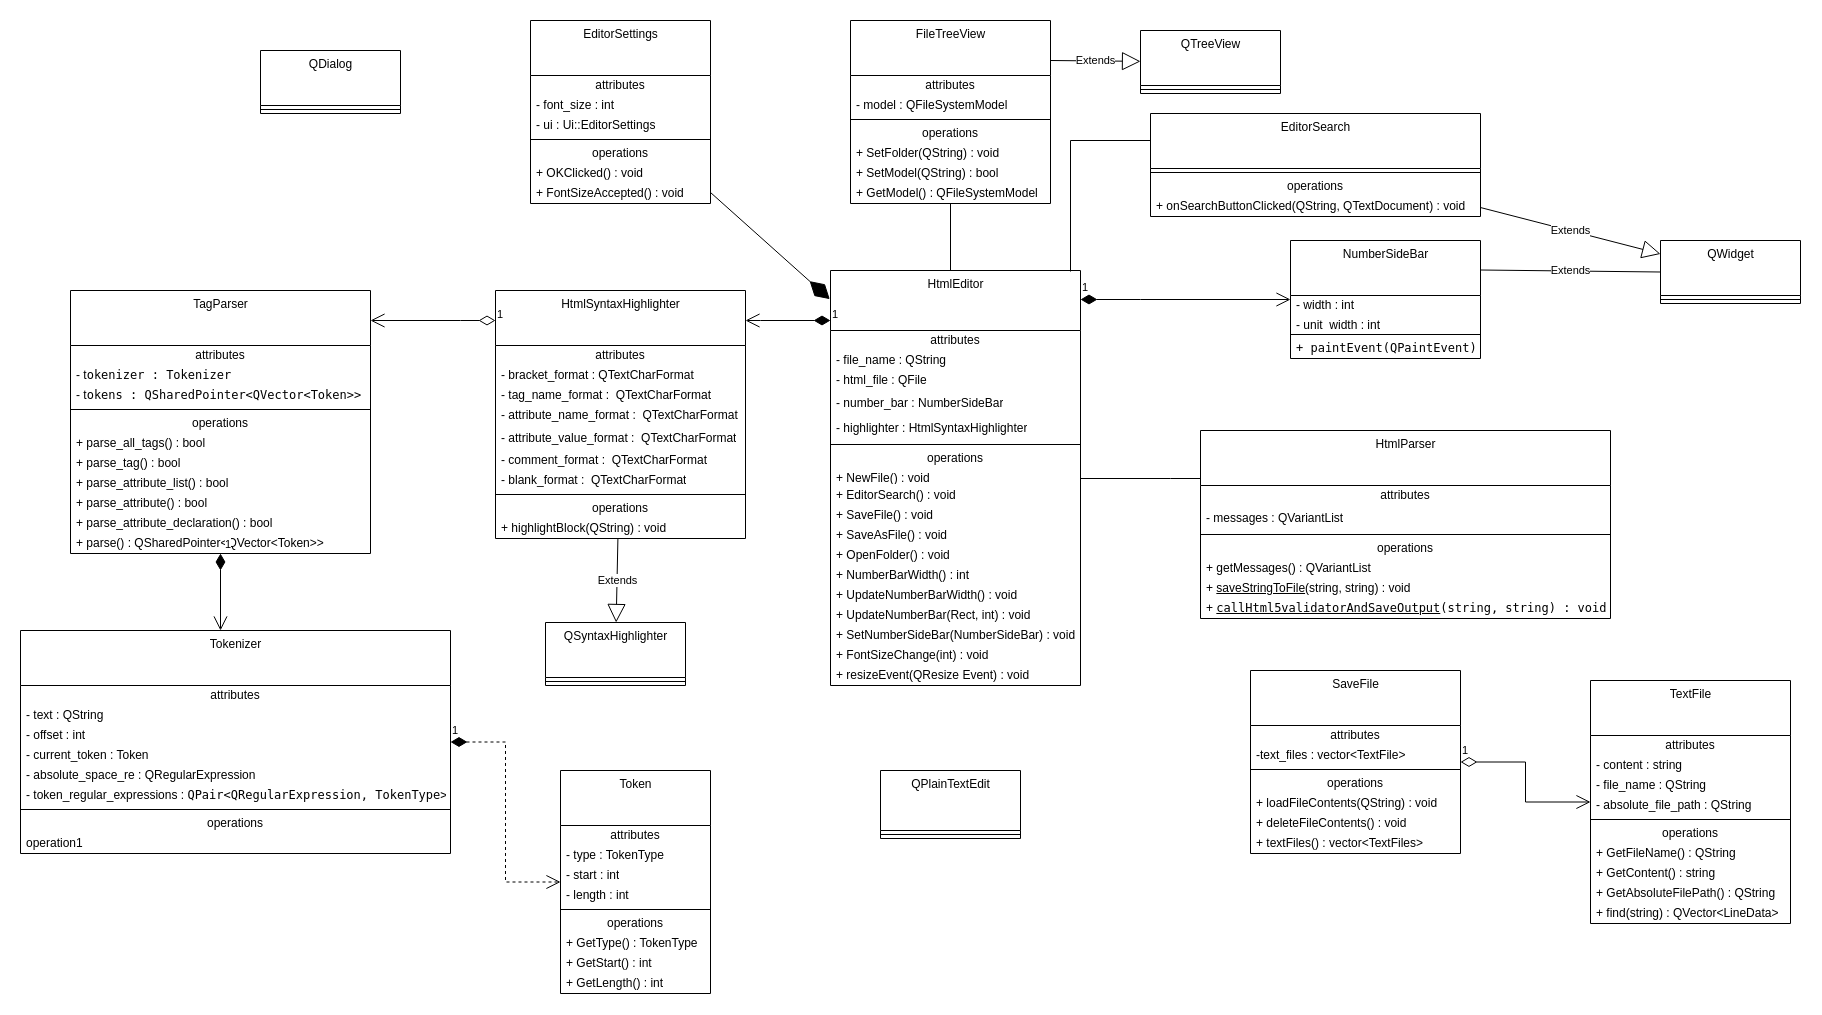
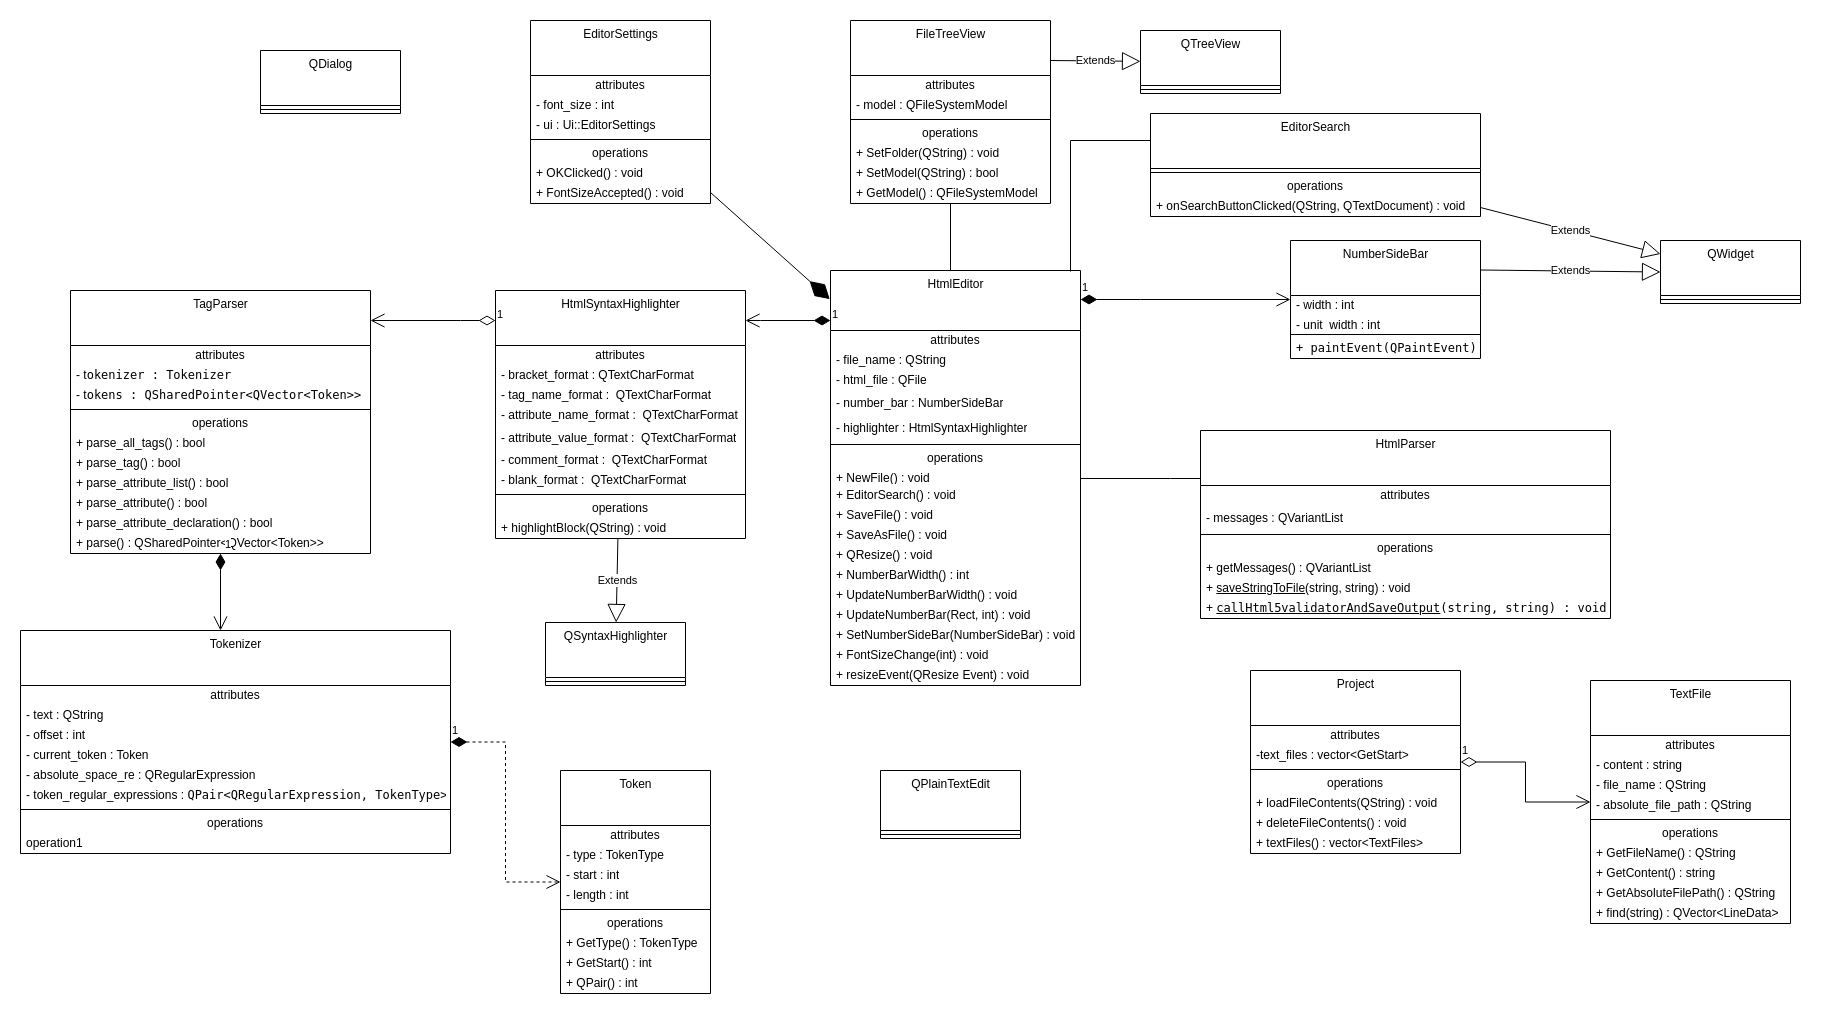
(1649, 272) -> (1641, 272)
(898, 556) -> (888, 556)
(1356, 685) -> (1356, 685)
(1346, 756) -> (1350, 756)
(623, 984) -> (608, 984)
